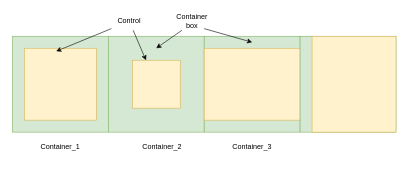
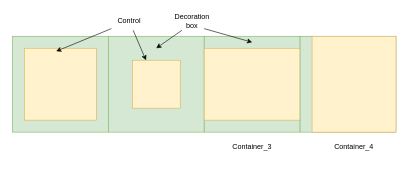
(192, 21) -> (192, 21)
(60, 147) -> none
(162, 147) -> none
none -> (354, 147)
